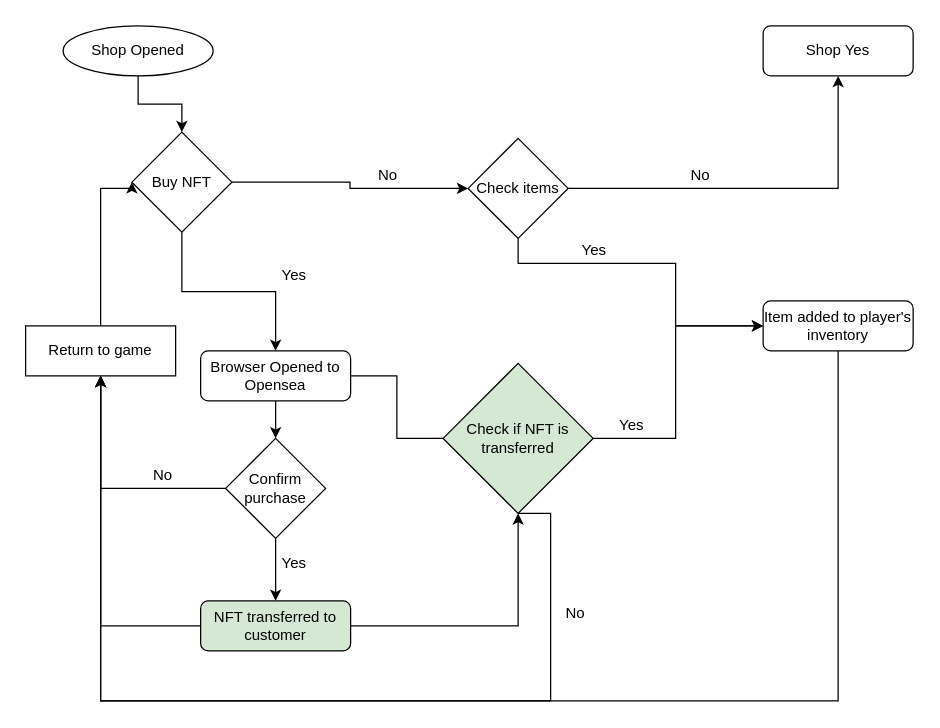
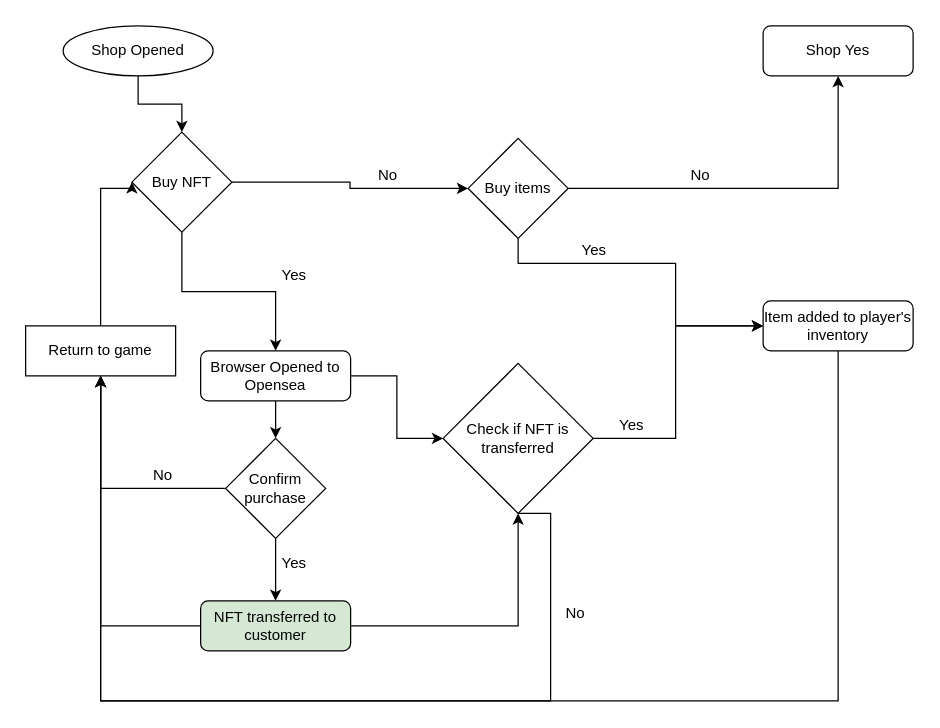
(518, 188) -> (518, 188)
(436, 438) -> (433, 438)
(518, 438) -> (518, 438)
